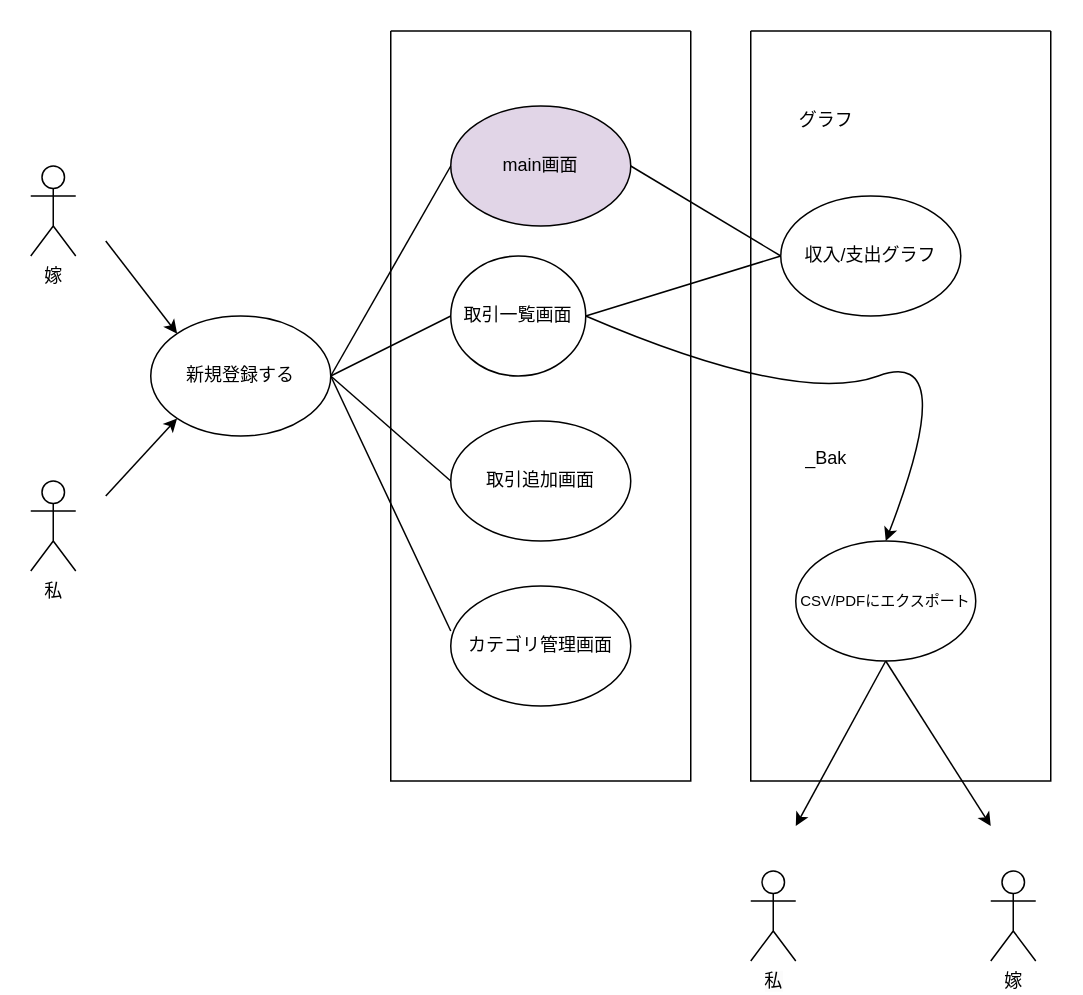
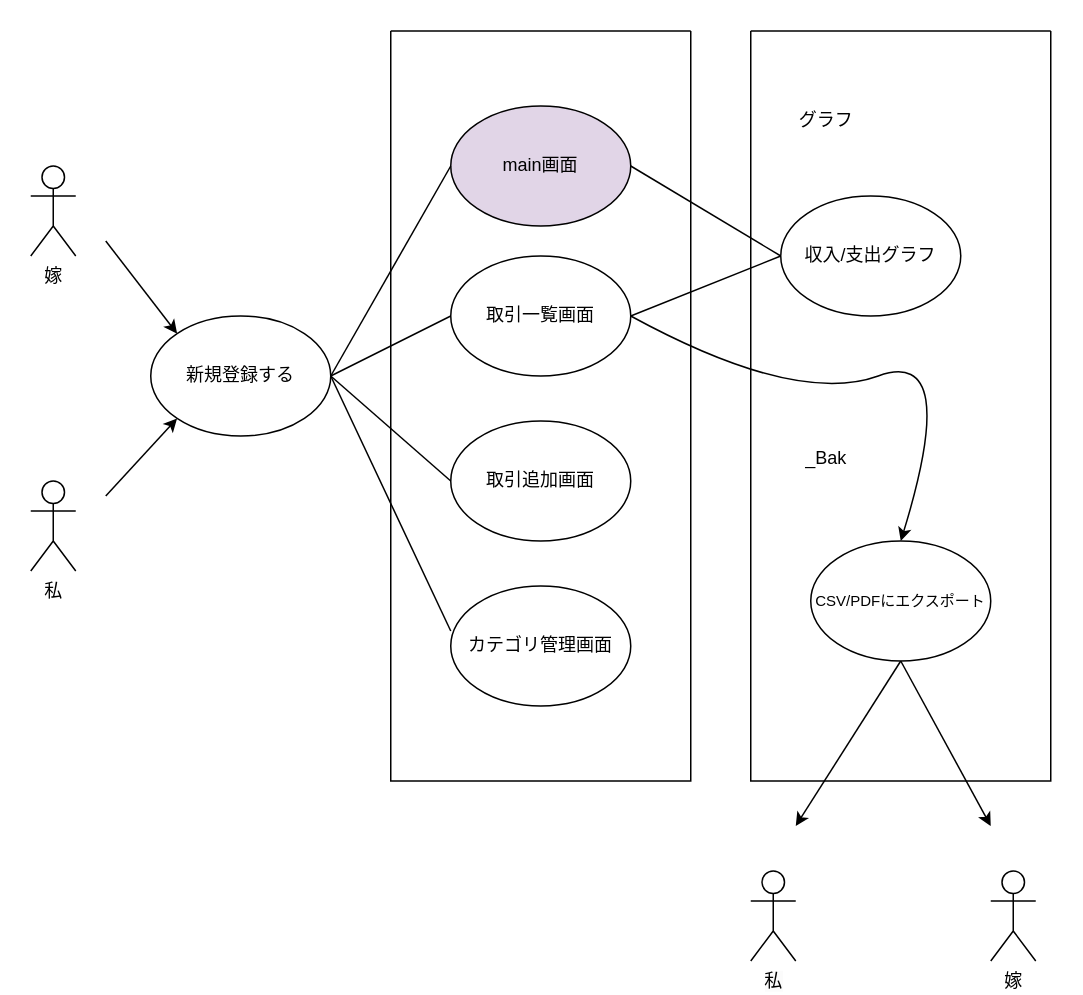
(518, 316) -> (541, 316)
(886, 601) -> (901, 601)
